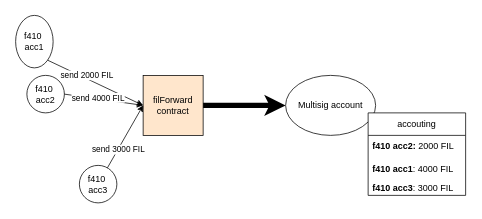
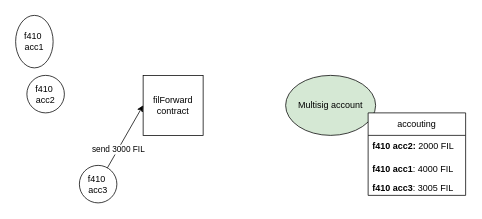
(93, 82) -> none
(101, 99) -> none
(173, 105) -> (173, 105)
(237, 105) -> none
(330, 105) -> (330, 105)
(416, 188) -> (416, 188)
